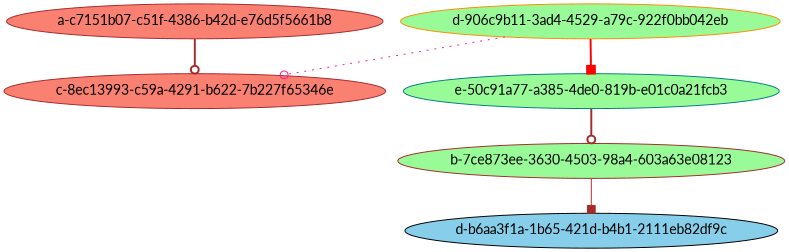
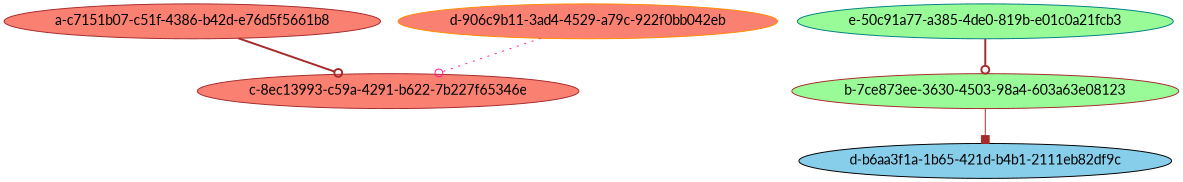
(590, 21) -> (588, 21)
(591, 51) -> none
